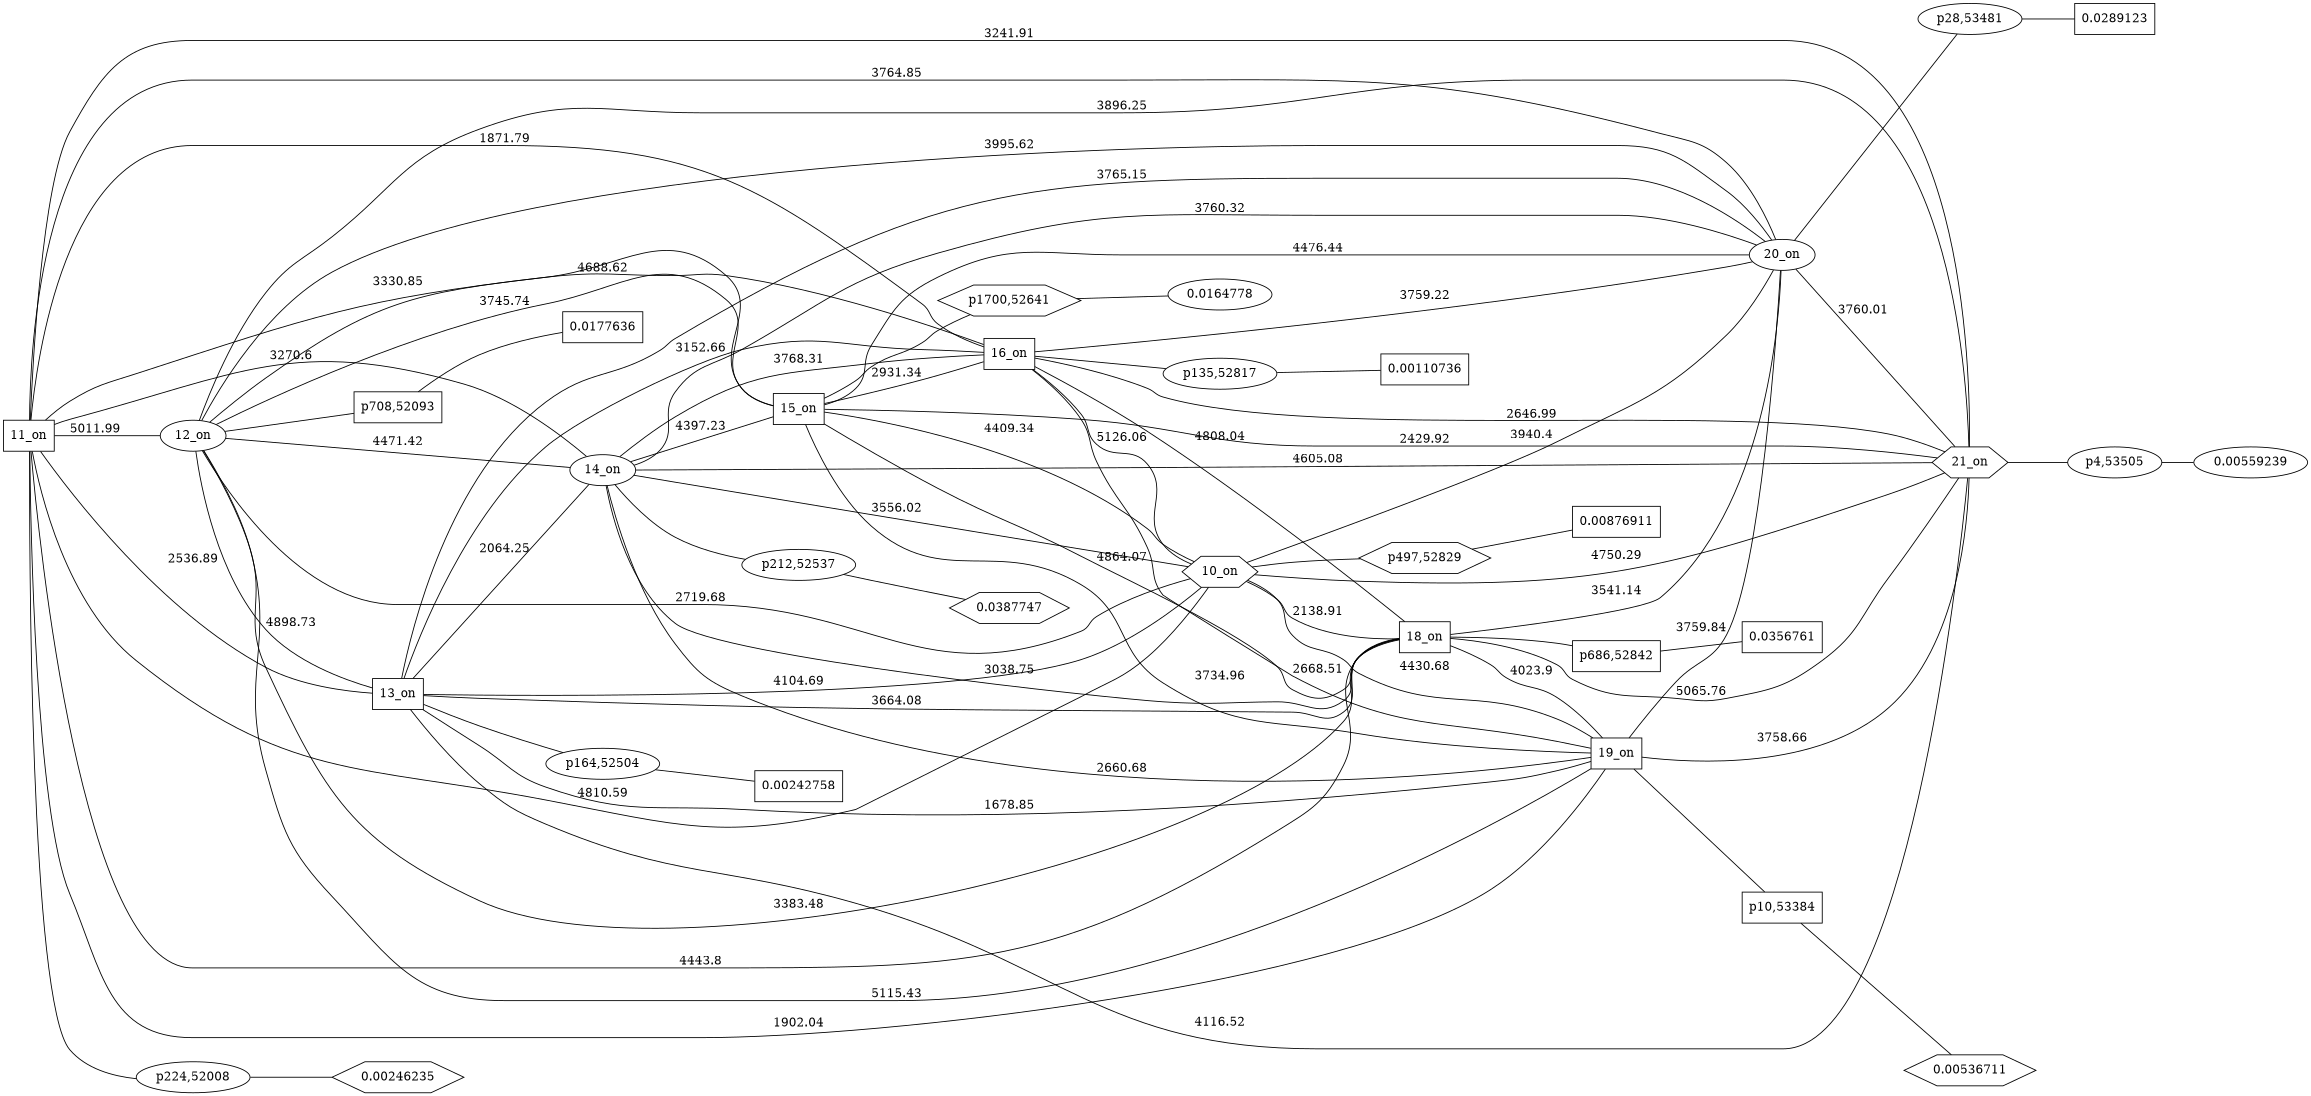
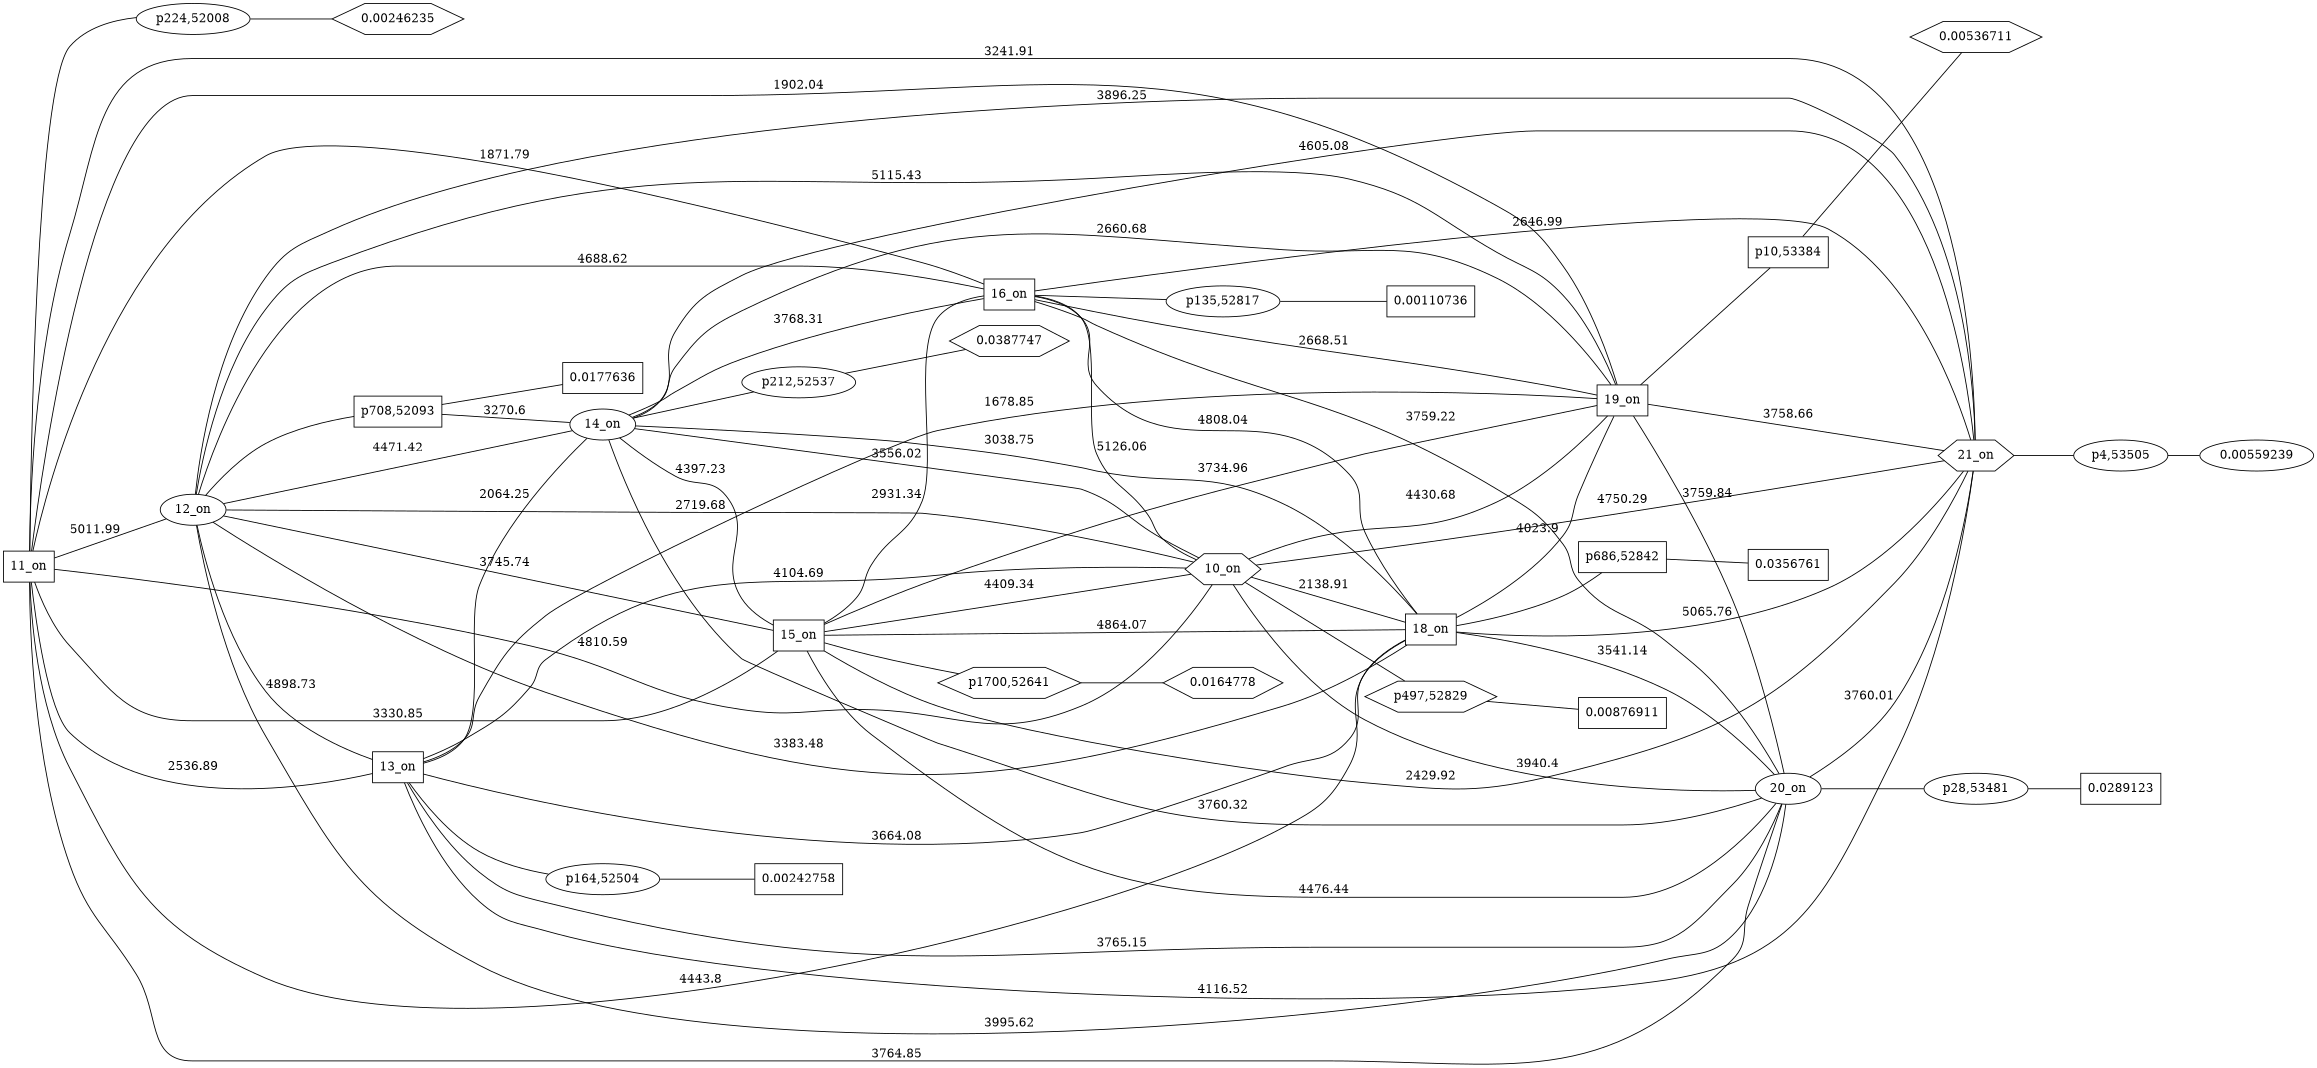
(1220, 294) -> (1223, 683)
(328, 362) -> (506, 418)
(626, 398) -> none
